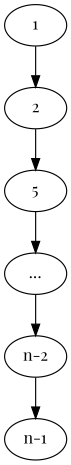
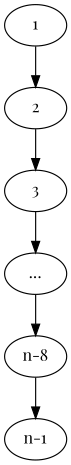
(36, 191) -> (36, 191)
(36, 356) -> (36, 356)
